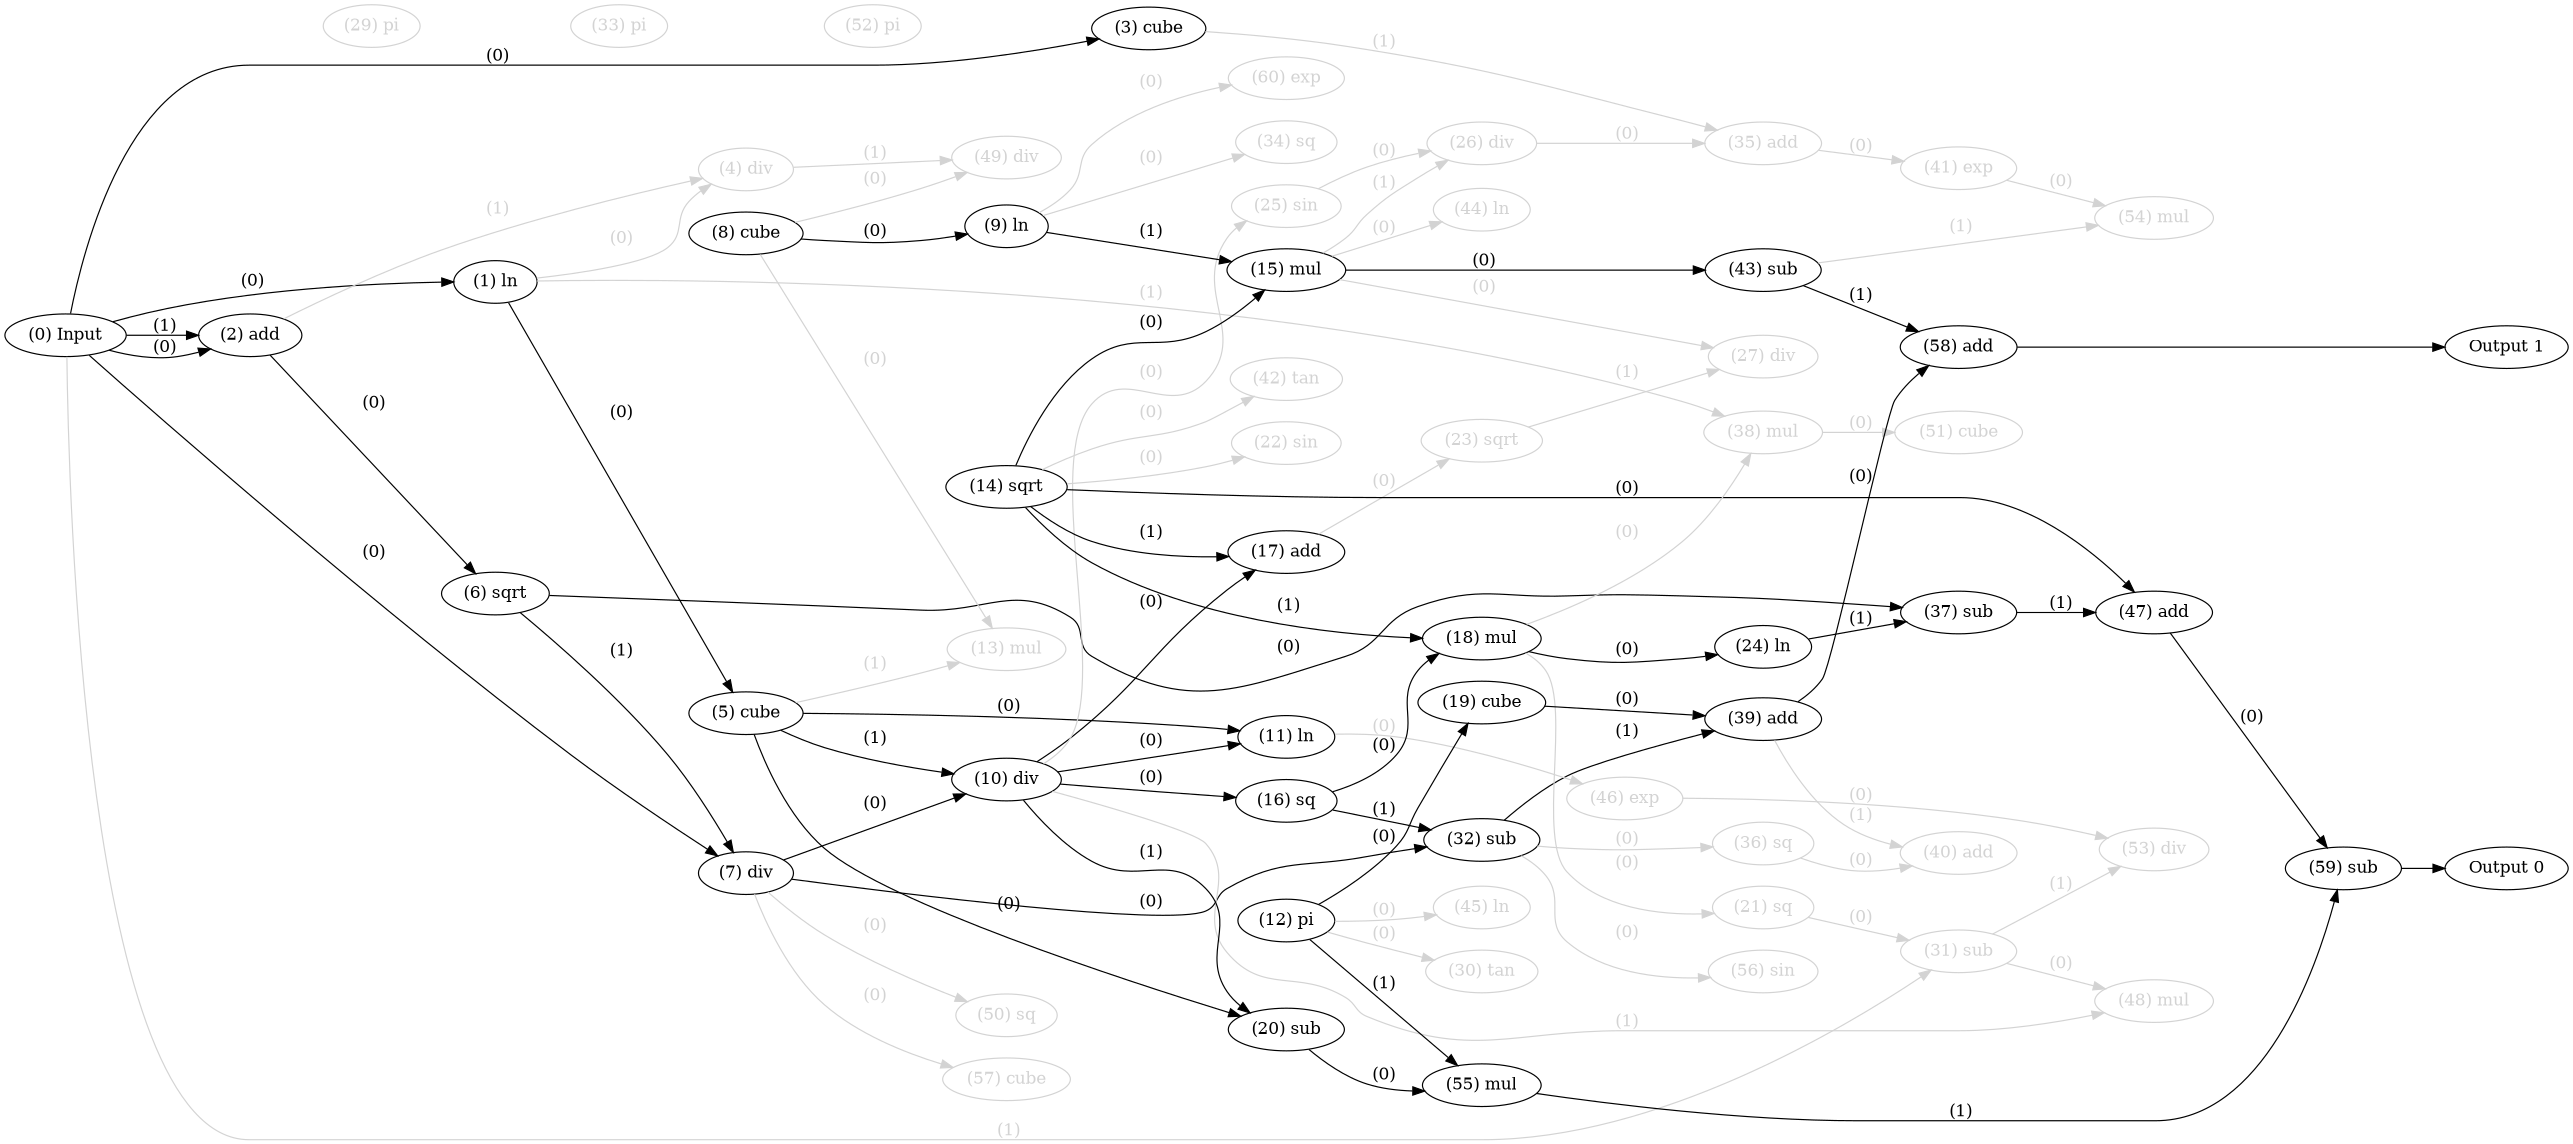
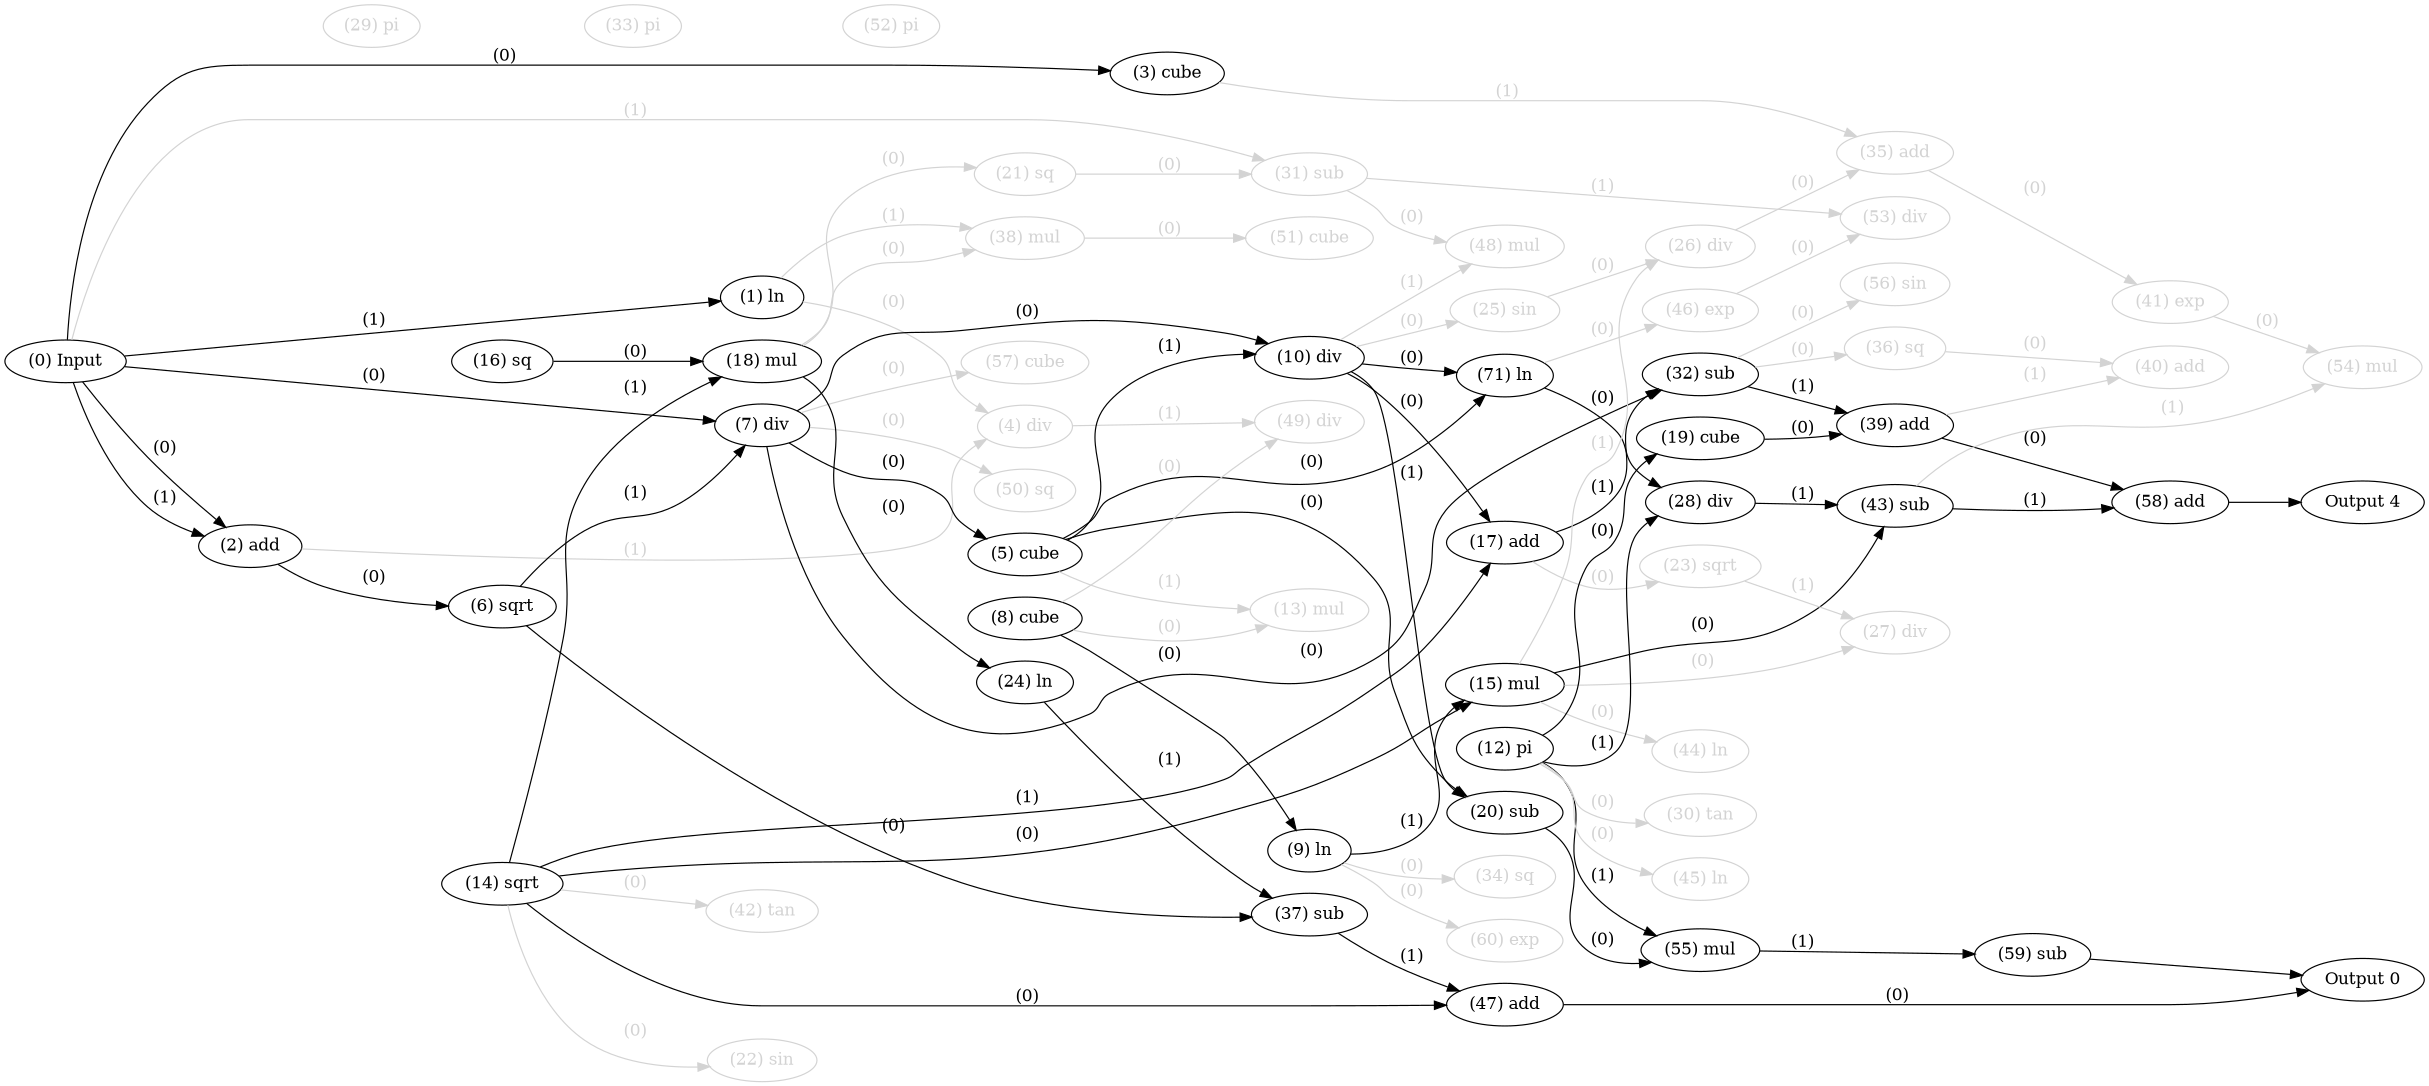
(250, 281) -> (372, 320)
(2507, 347) -> (2363, 502)
(618, 492) -> (889, 480)
none -> (1700, 502)
(2245, 736) -> (1931, 1005)
(1286, 737) -> (1505, 376)
(1142, 791) -> none
(1376, 819) -> (1626, 470)
